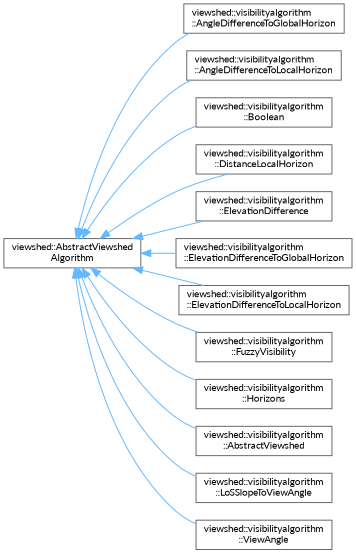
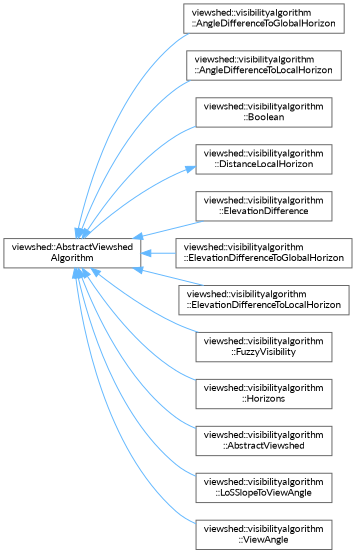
(165, 197) -> (132, 199)
